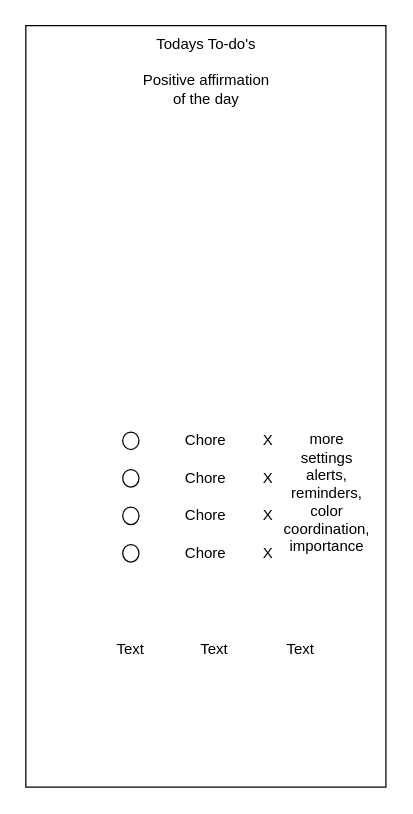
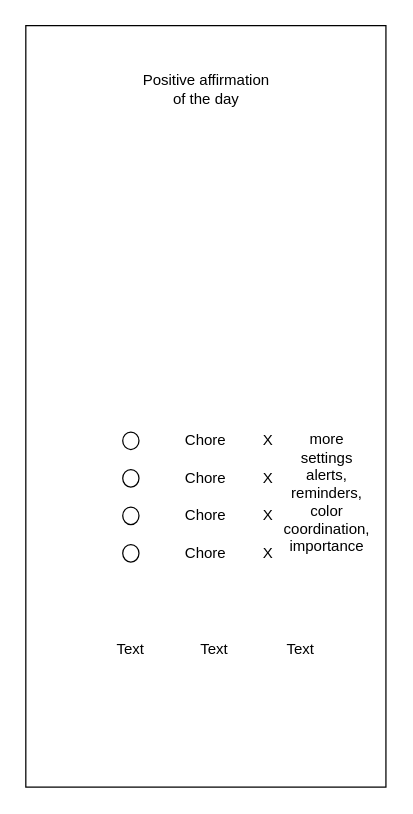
(206, 44) -> none
